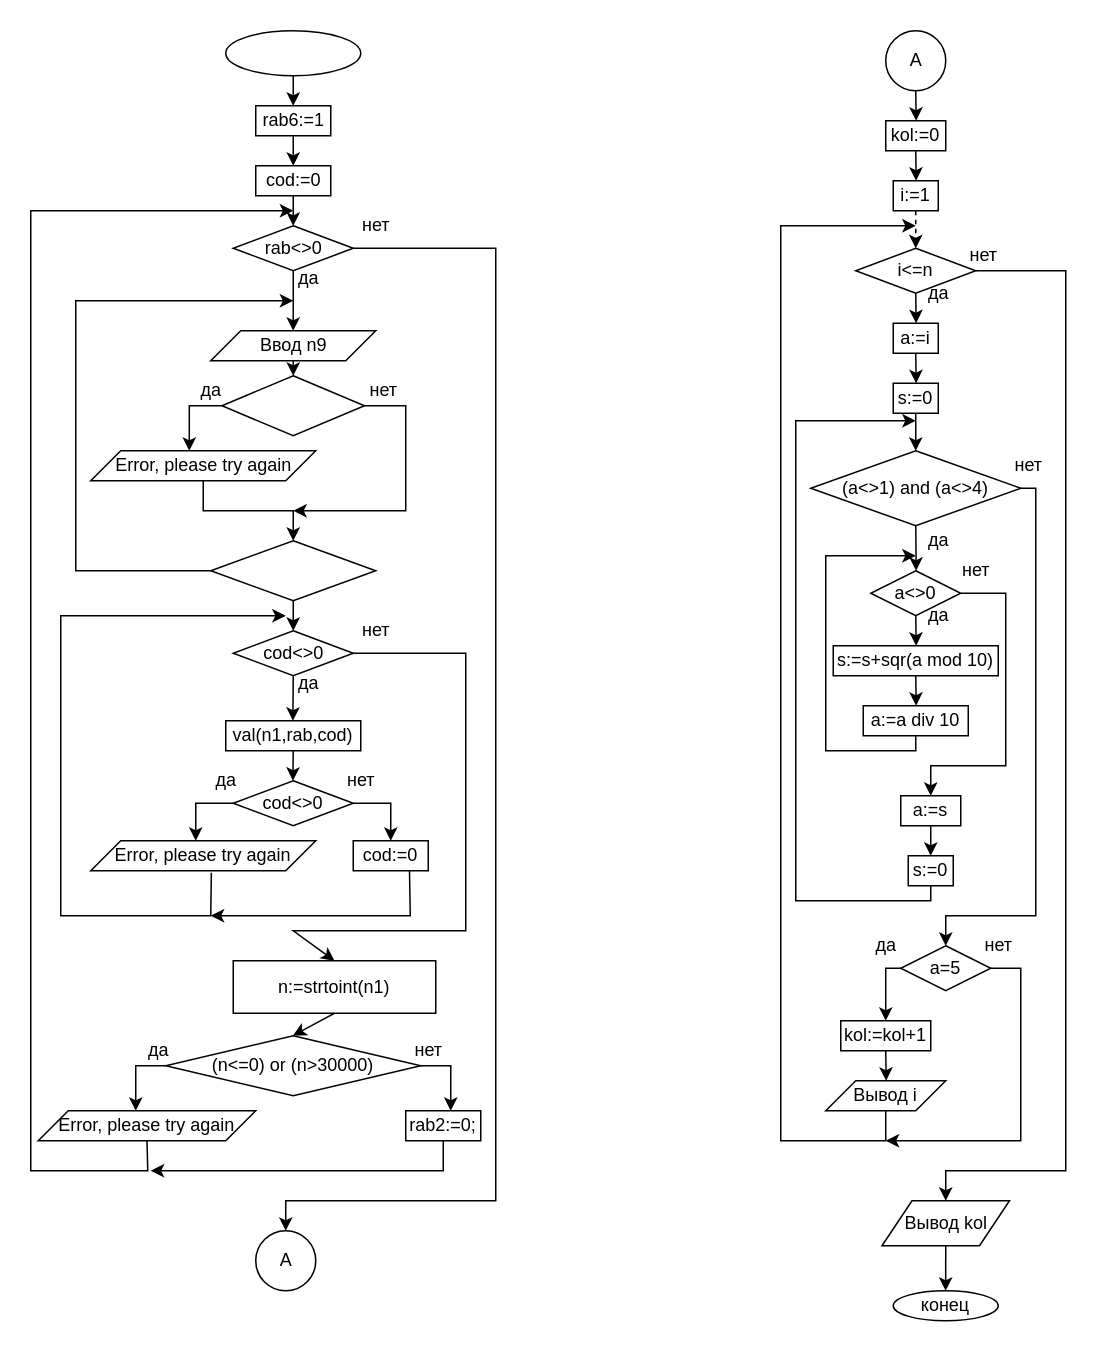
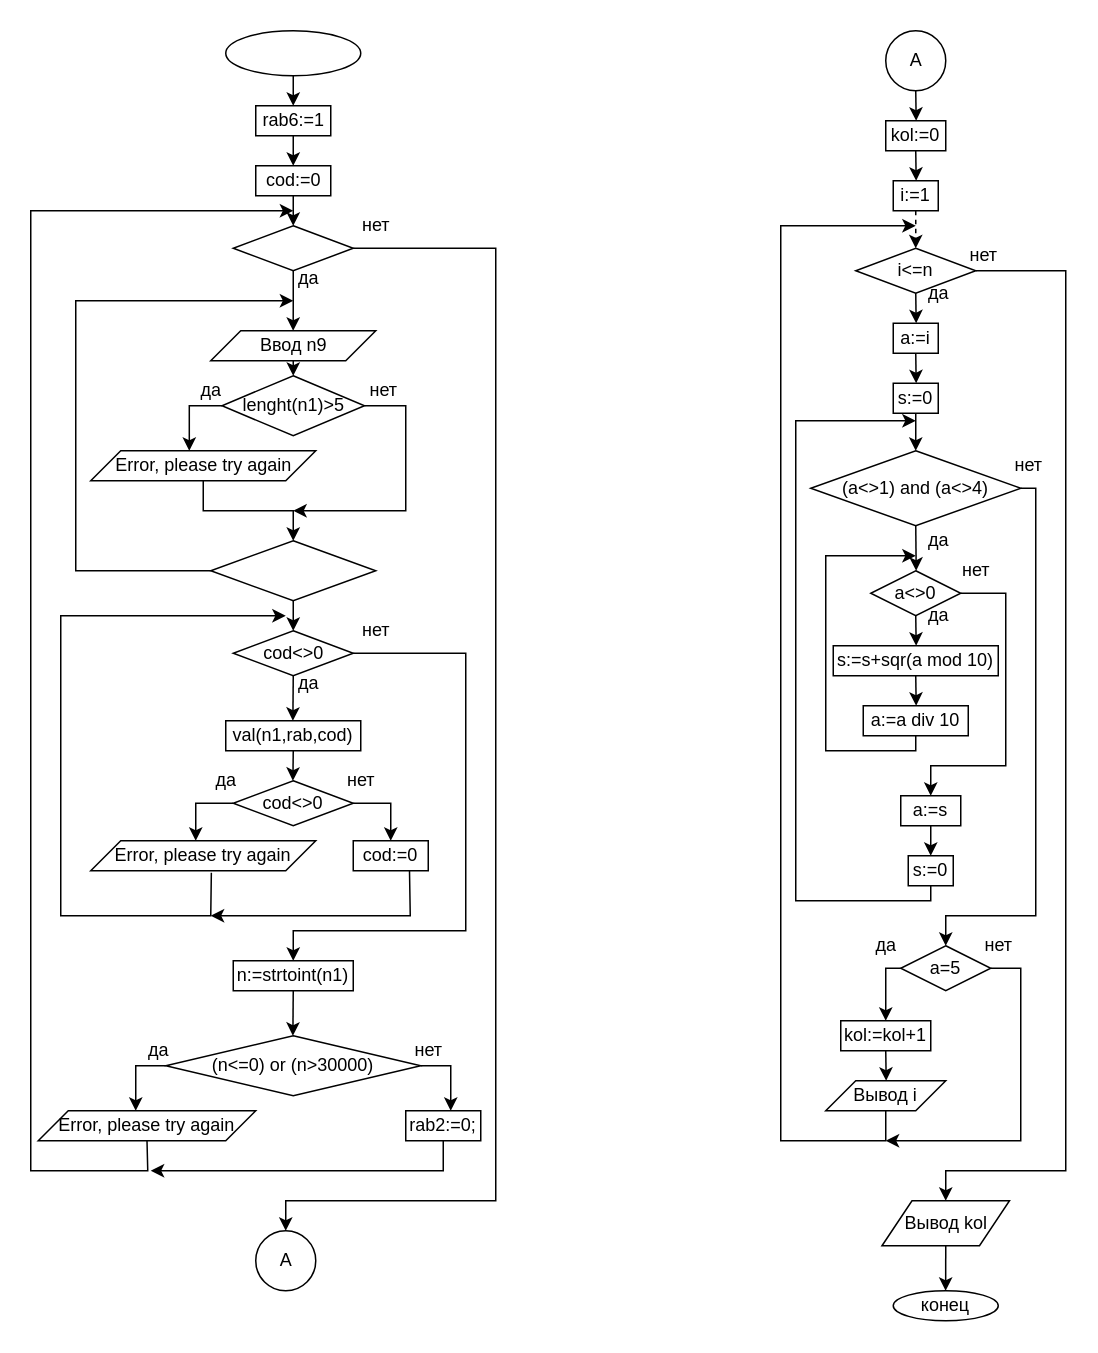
(293, 248) -> none
none -> (293, 406)
(335, 987) -> (293, 976)
